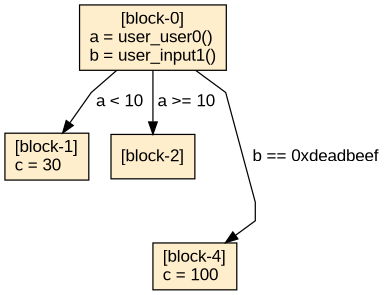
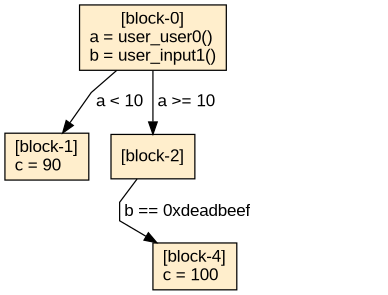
(241, 150) -> (120, 212)
(47, 157) -> (47, 157)
